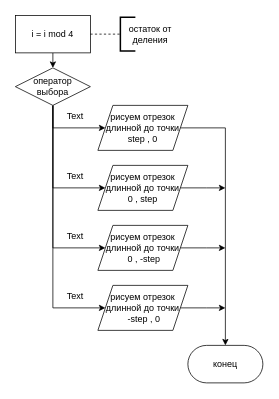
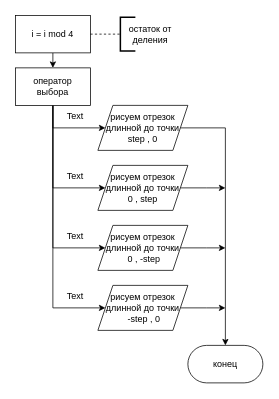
(53, 87) -> (53, 87)
